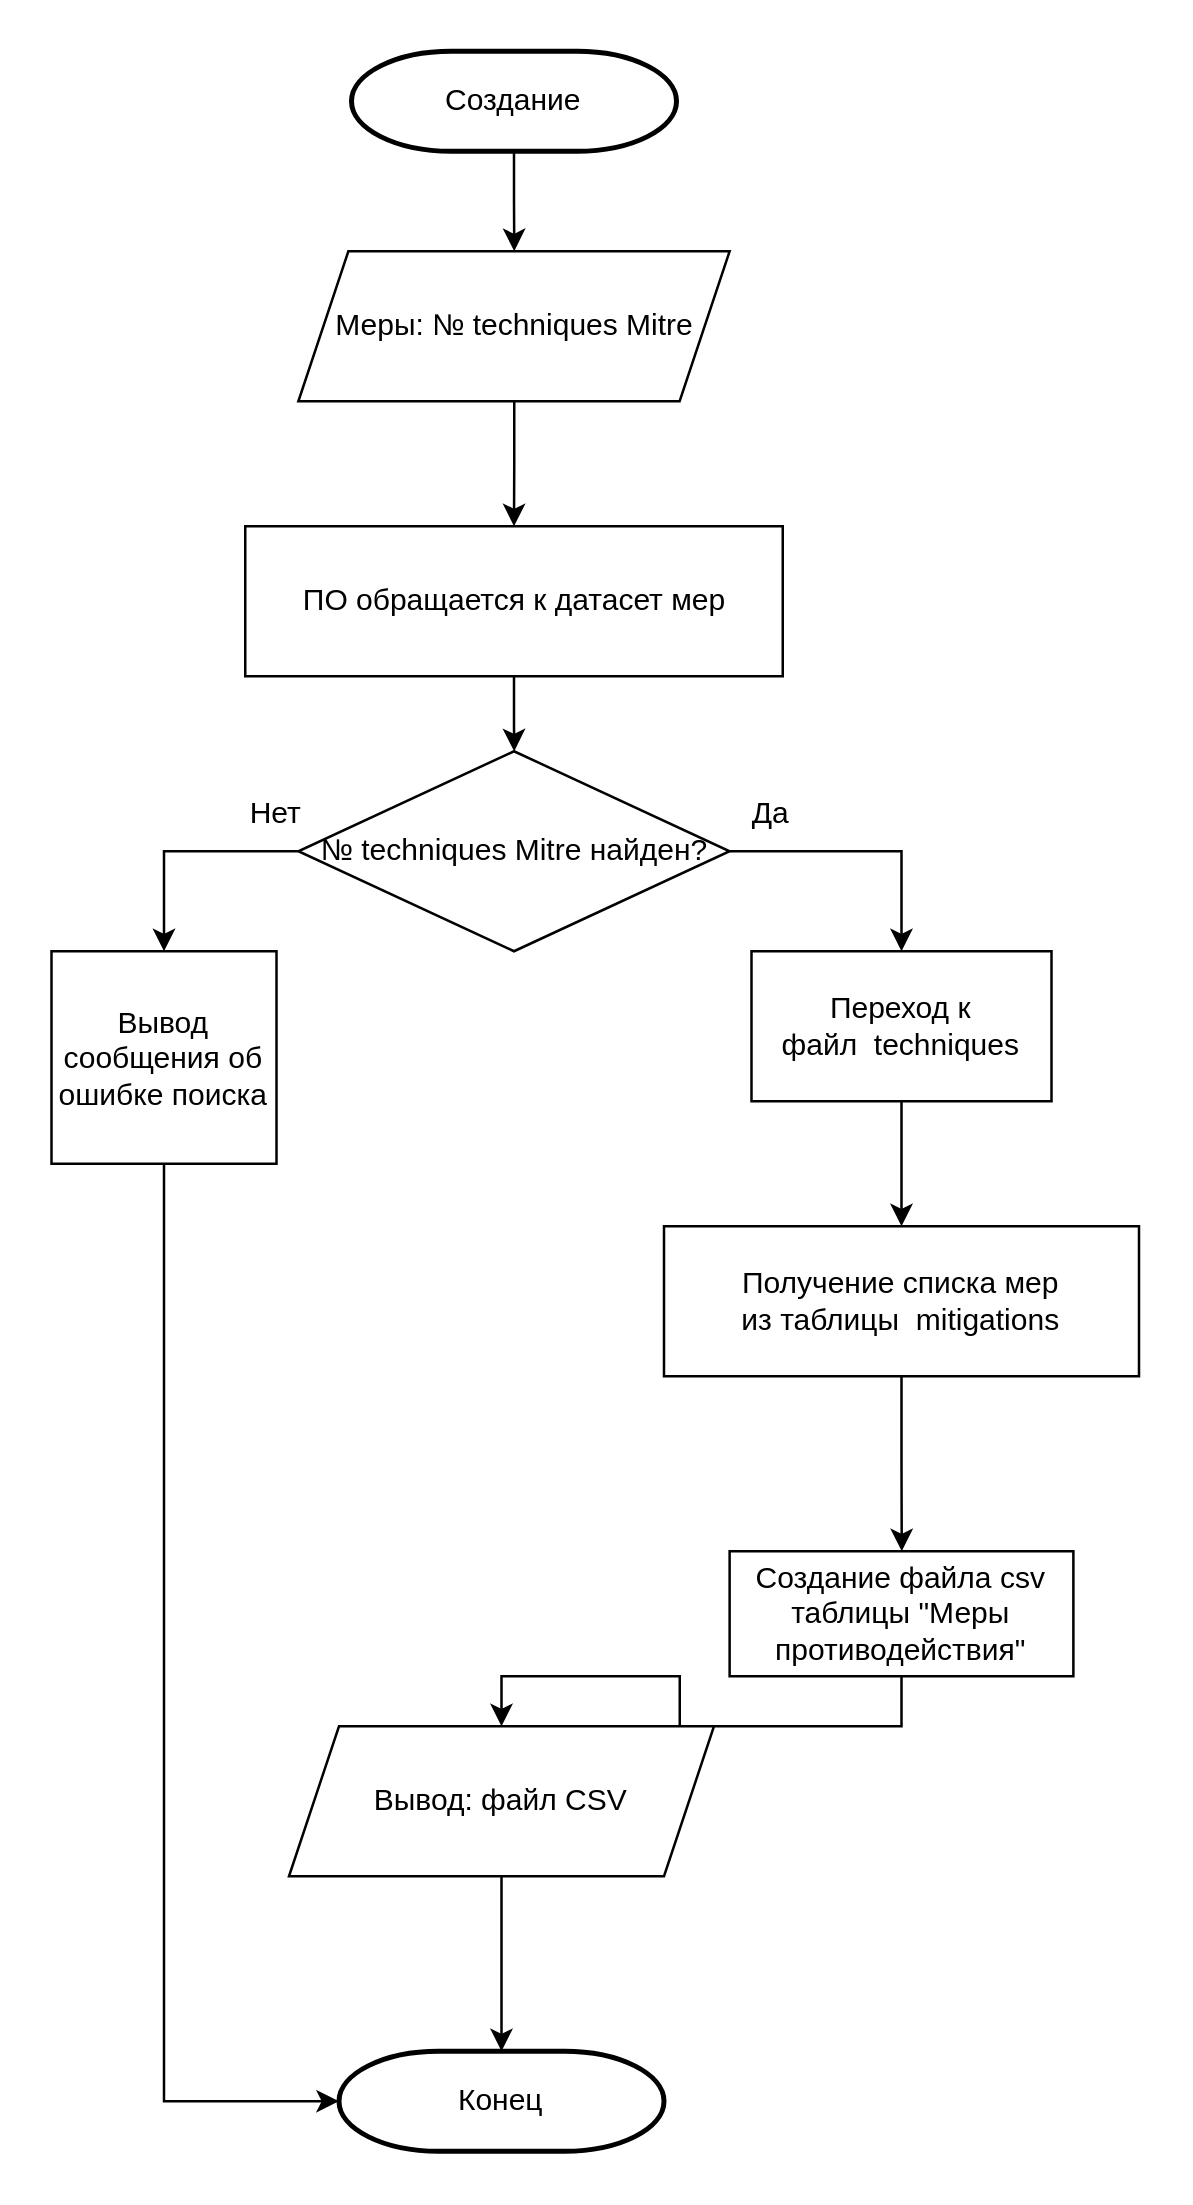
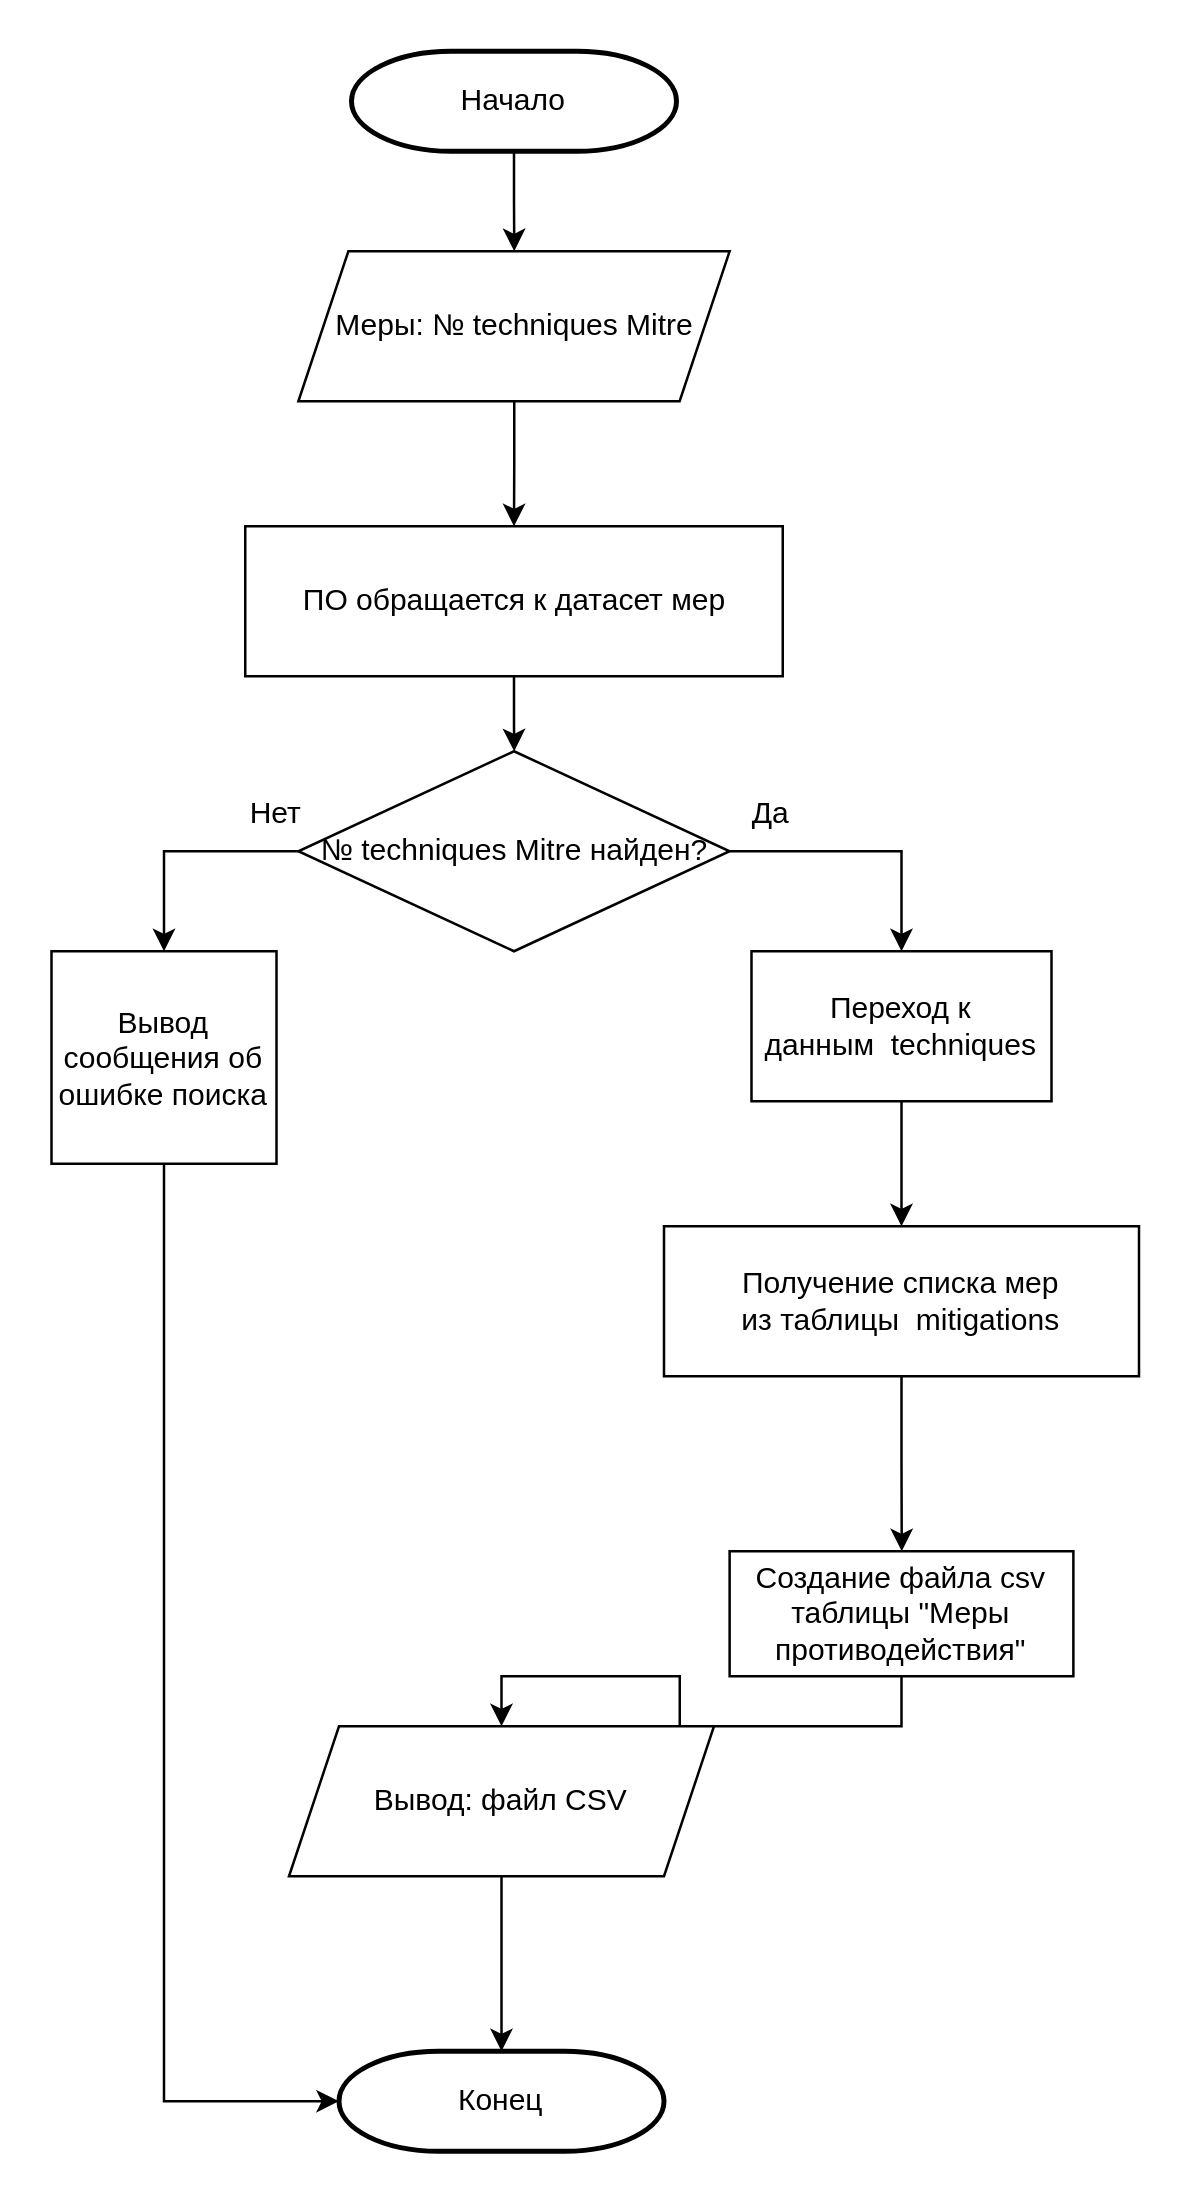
(514, 101) -> (514, 101)
(901, 1026) -> (901, 1026)
